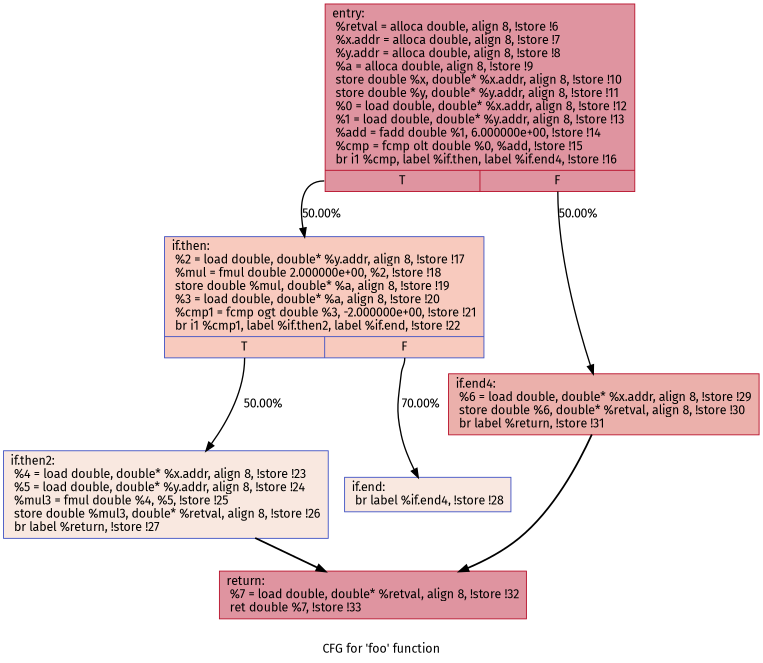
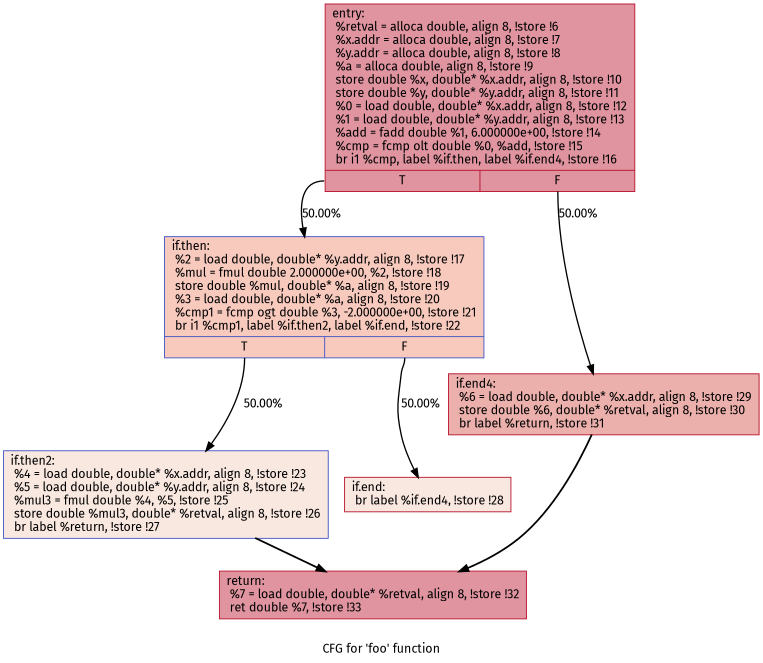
(421, 404) -> (421, 404)
(428, 495) -> (428, 495)
